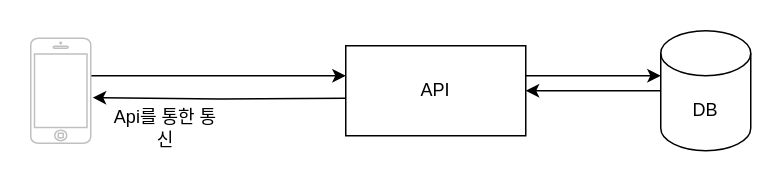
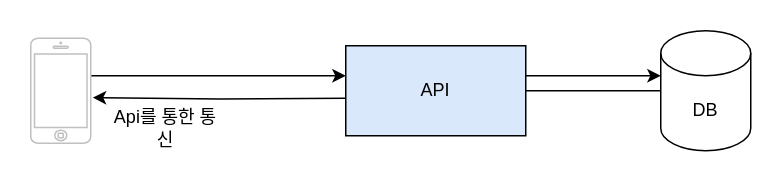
(436, 91) -> (436, 91)
(537, 91) -> (532, 91)
